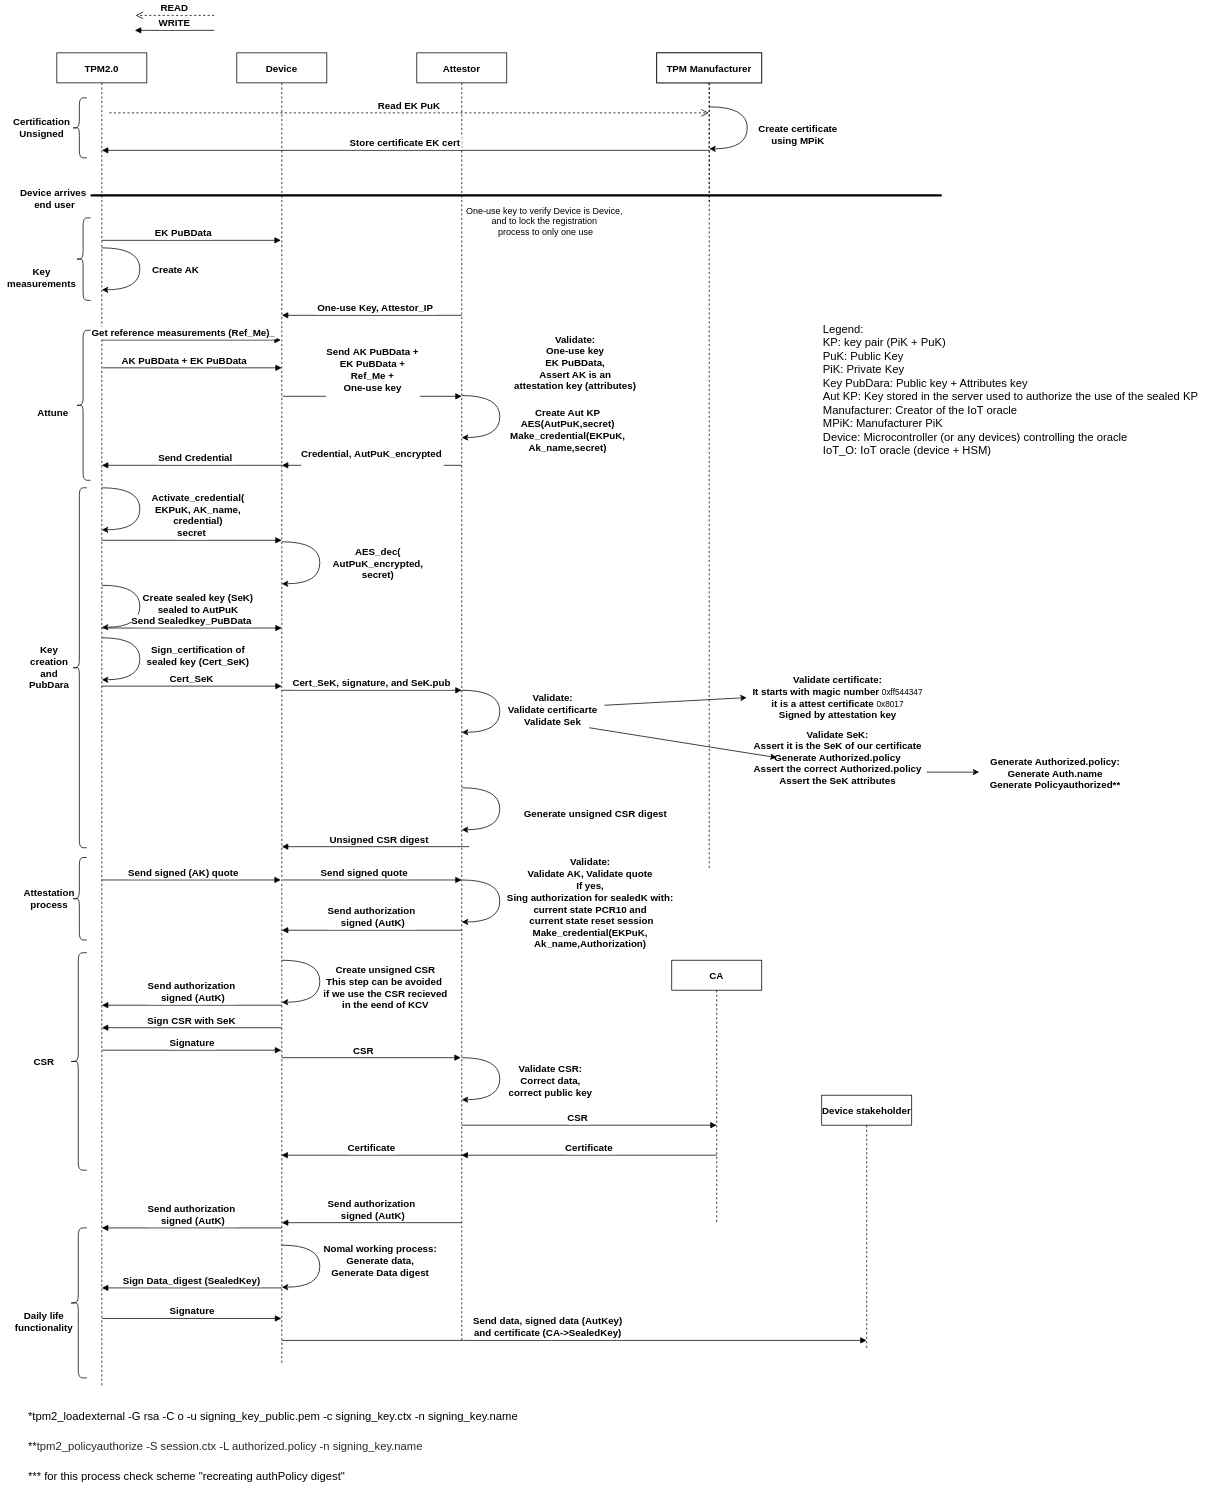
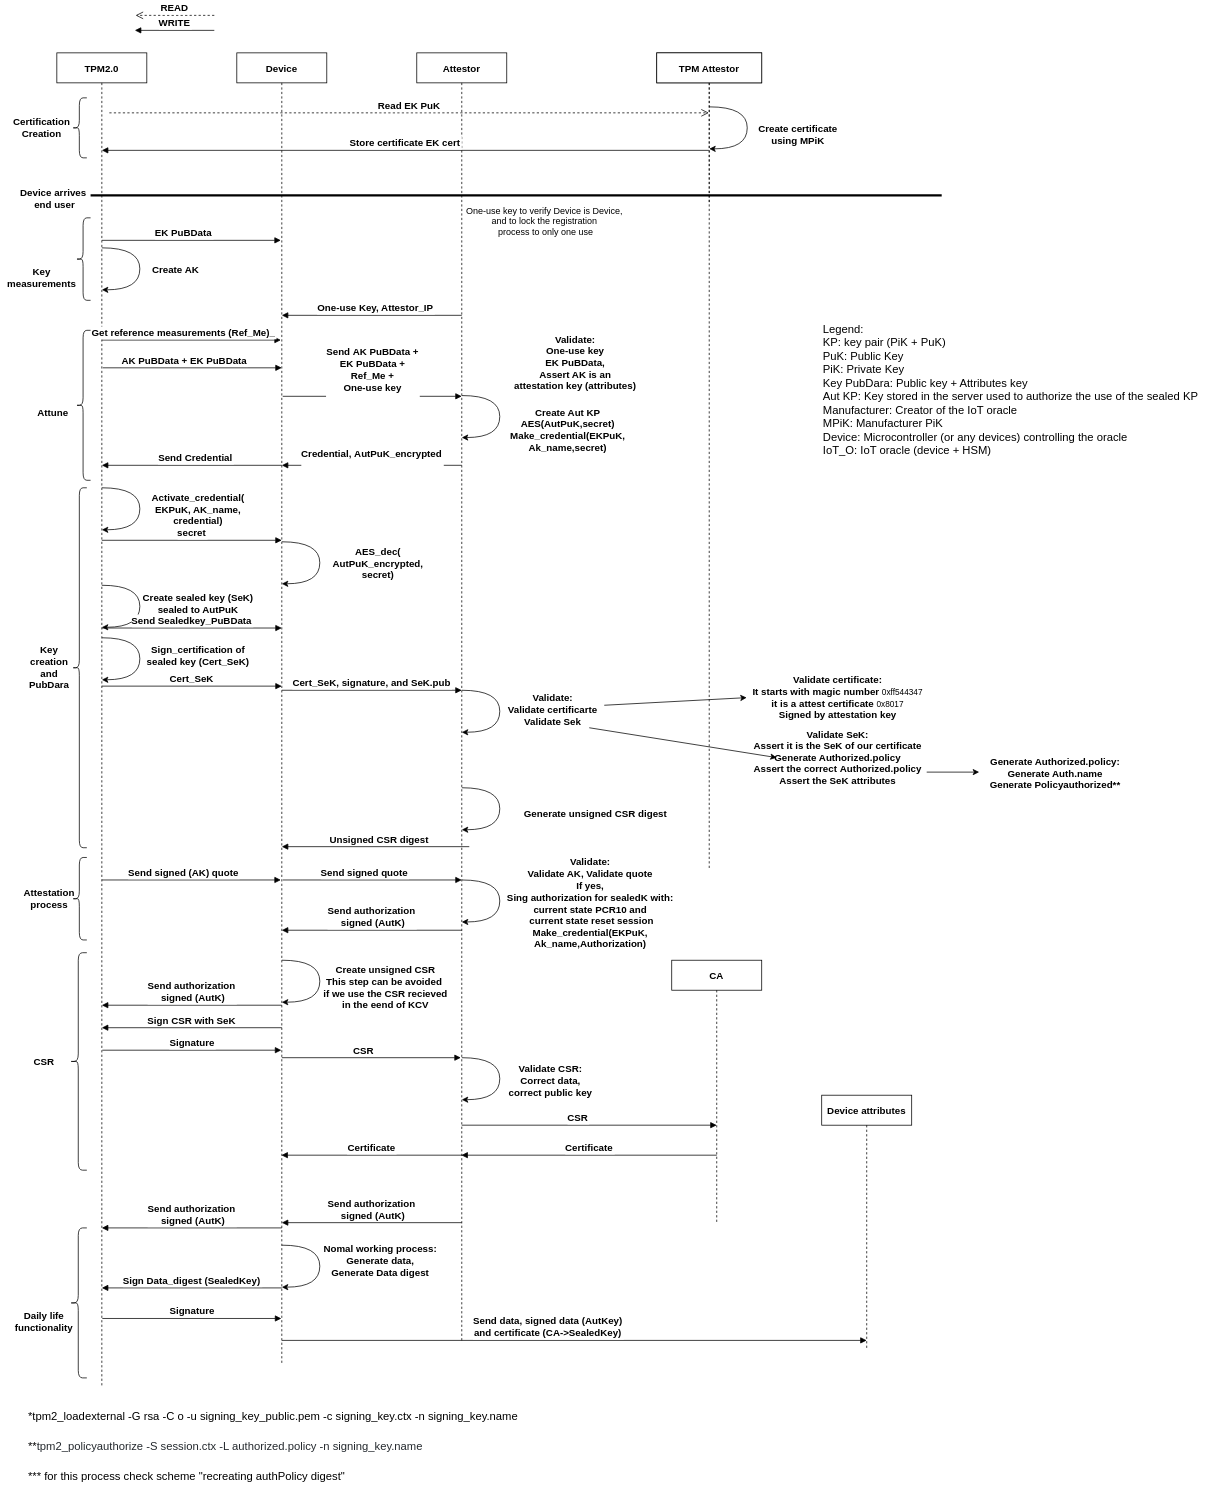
(709, 68) -> (709, 68)
(42, 128) -> (42, 128)
(866, 1111) -> (866, 1111)
